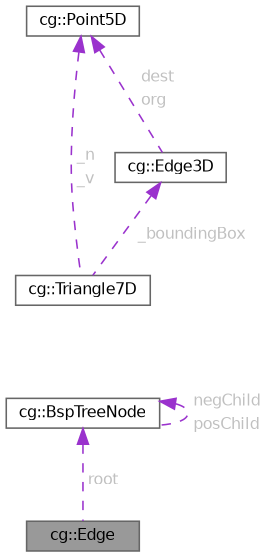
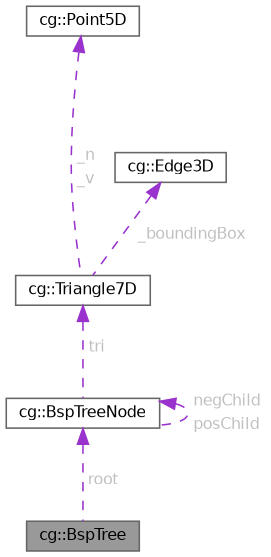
(131, 101) -> none
none -> (83, 360)
(83, 536) -> (83, 536)
